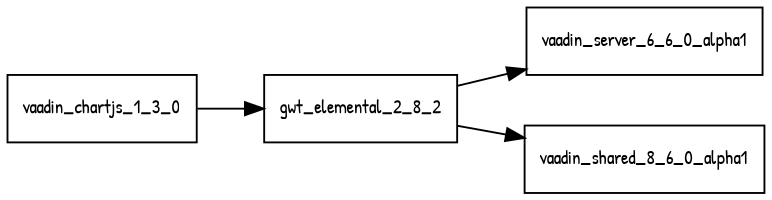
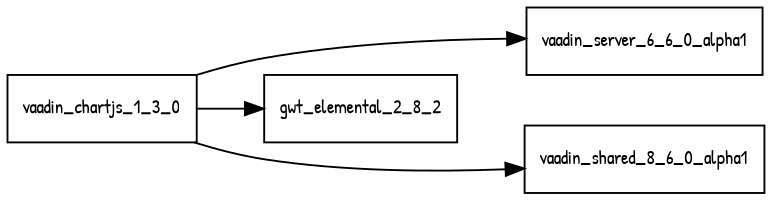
(483, 80) -> (351, 47)
(482, 130) -> (349, 168)
